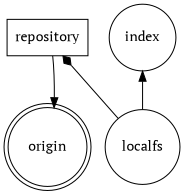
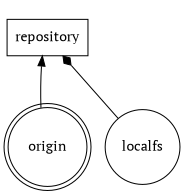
(143, 38) -> none
(54, 77) -> (41, 87)
